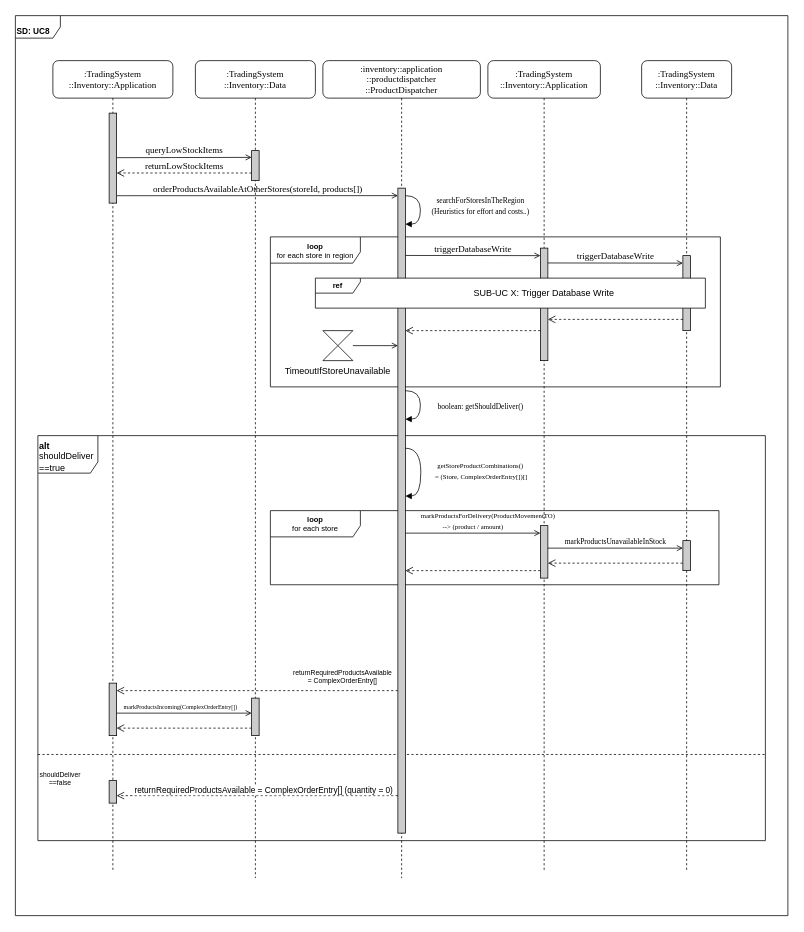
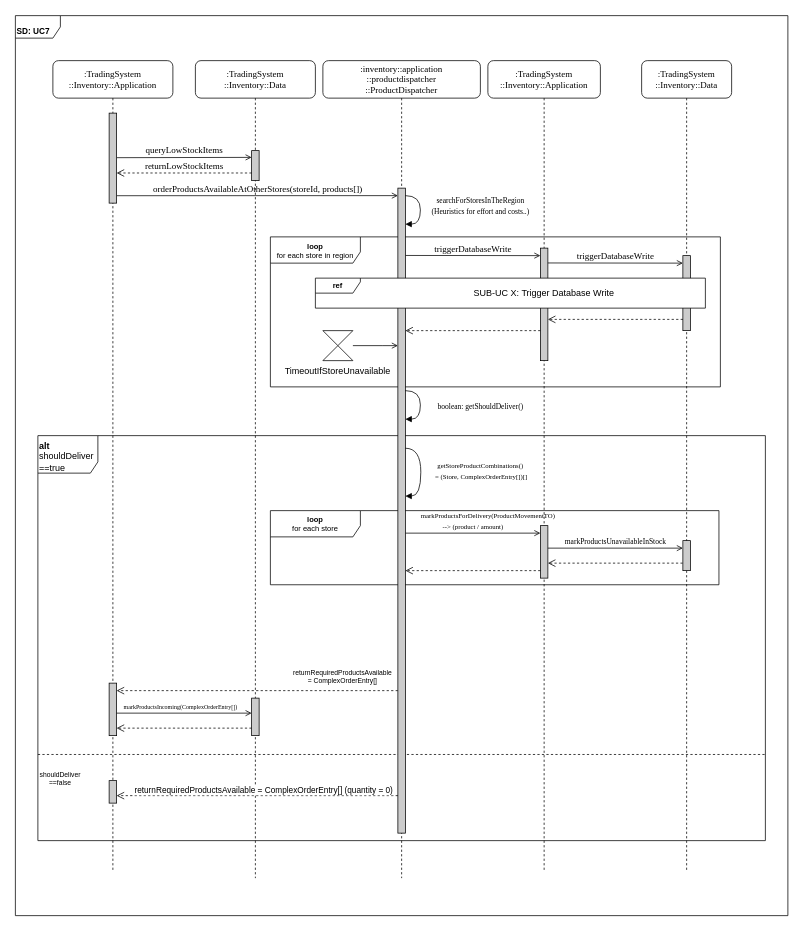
(31, 31) -> (31, 31)
